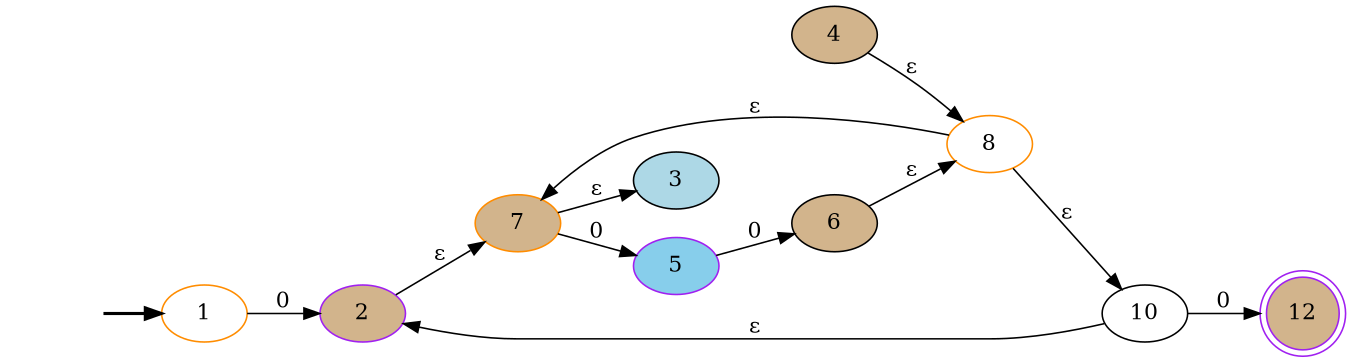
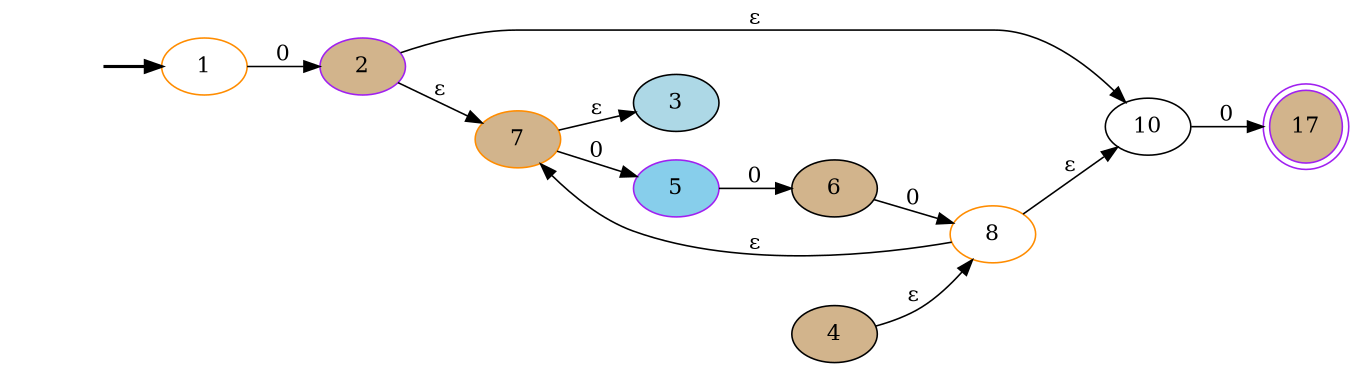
(912, 170) -> (914, 199)
(1303, 314) -> (1306, 127)
(762, 339) -> (765, 30)
